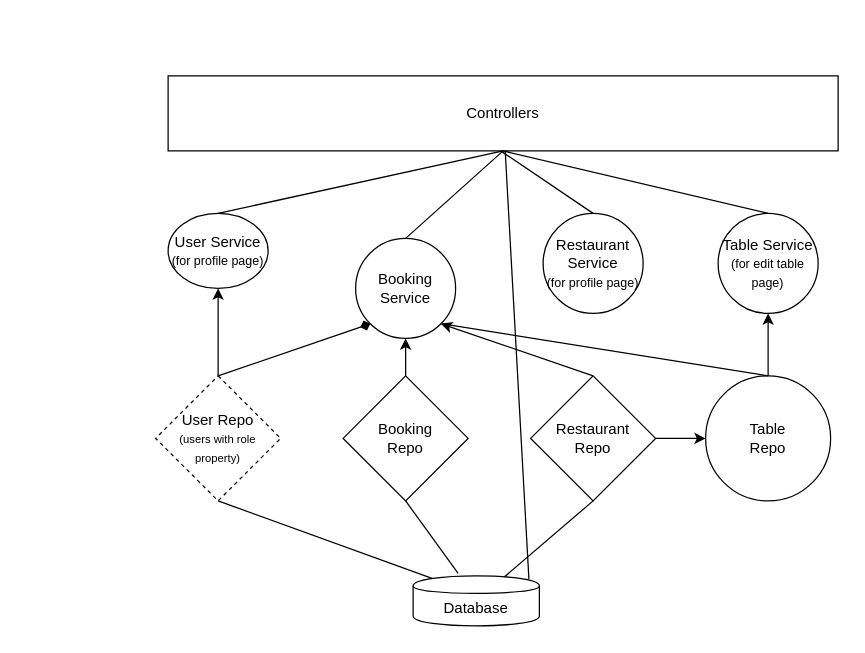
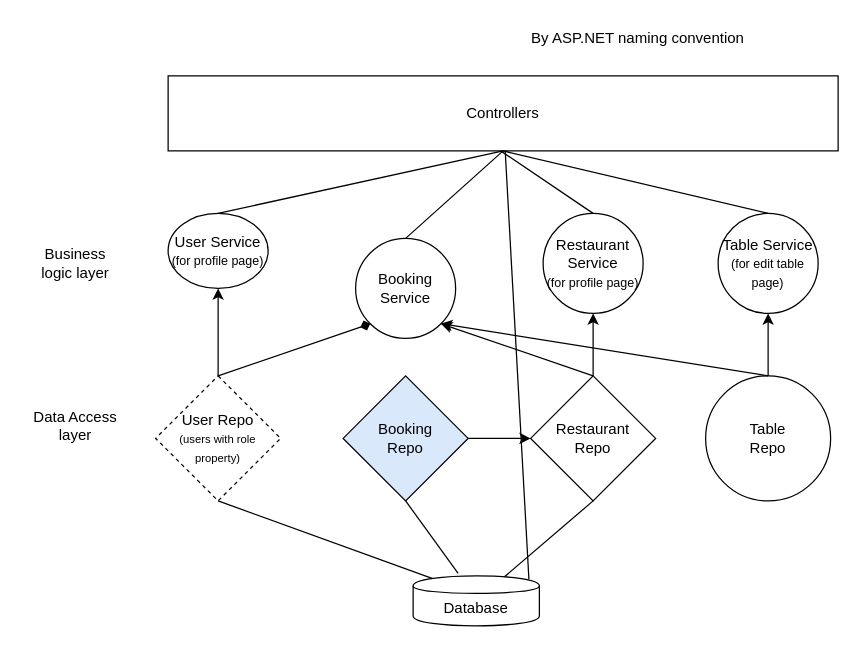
none -> (638, 38)
none -> (76, 263)
(445, 324) -> (595, 348)
(406, 353) -> (495, 438)
none -> (76, 426)
(406, 438) -> (406, 438)
(677, 438) -> (593, 349)
